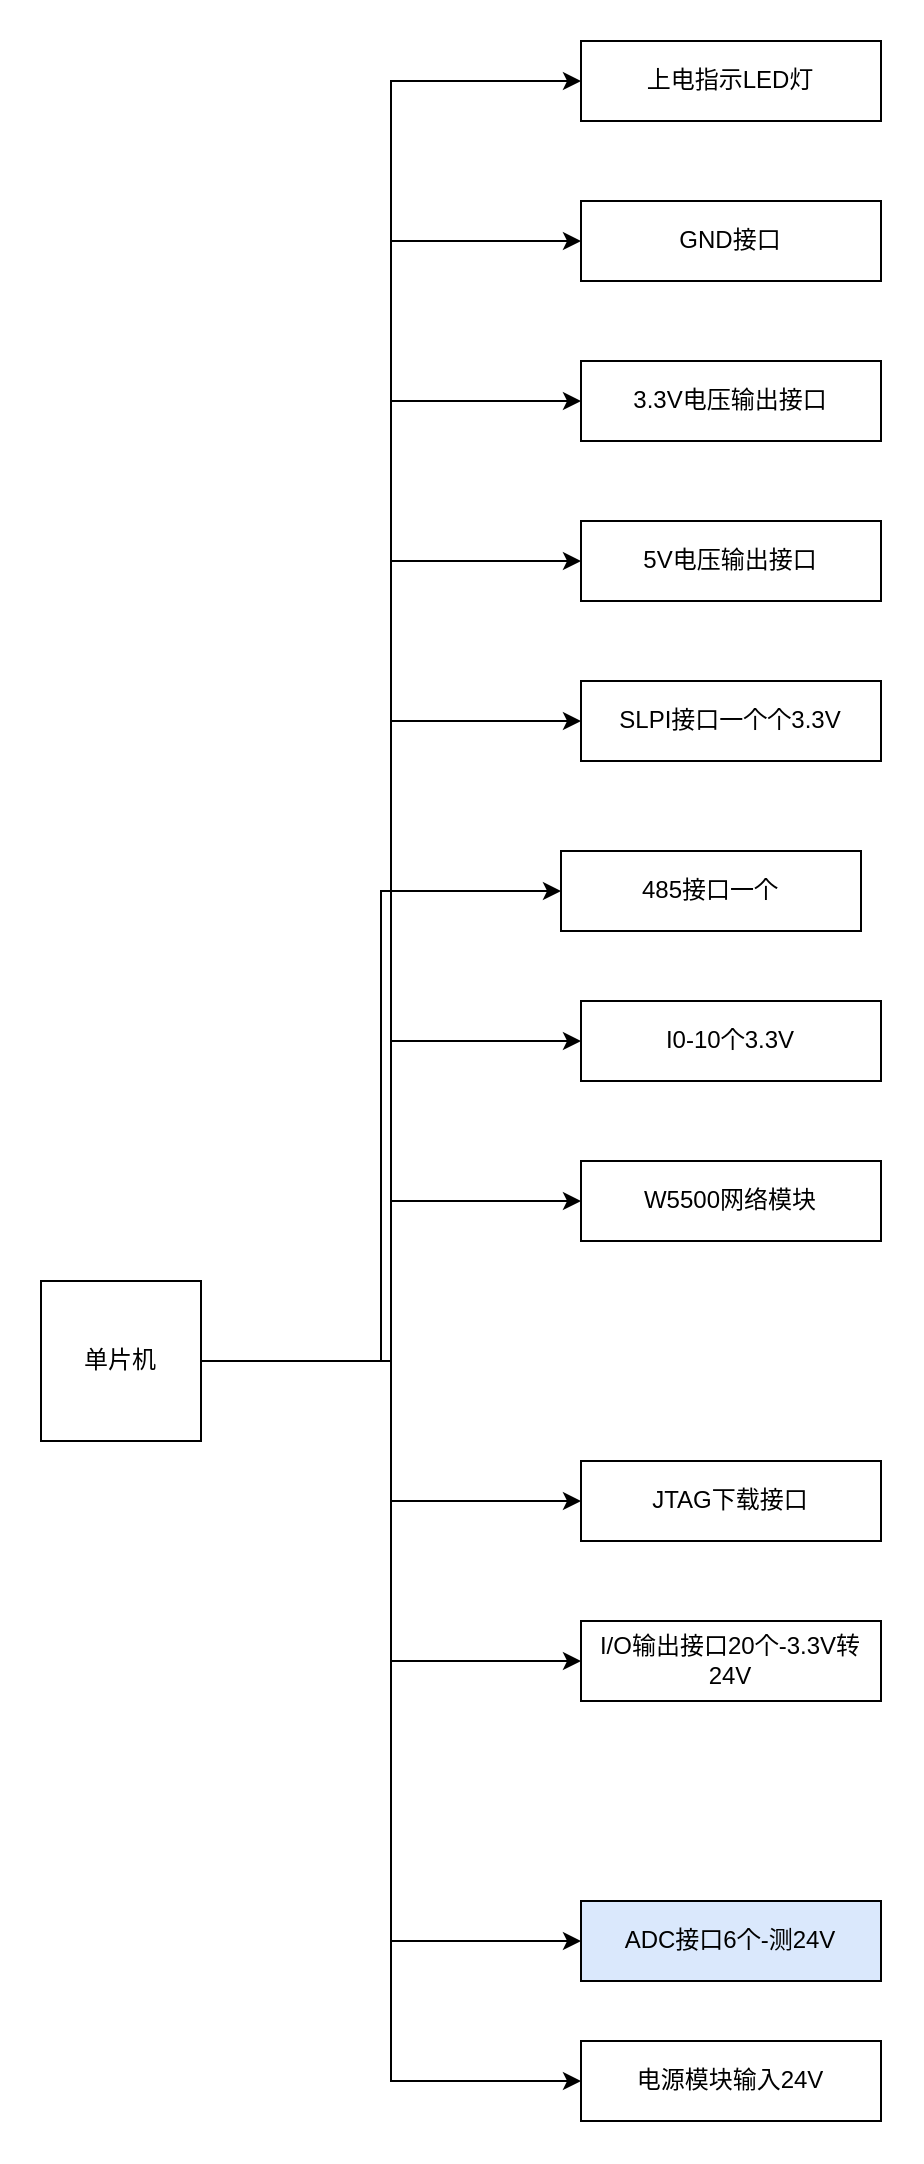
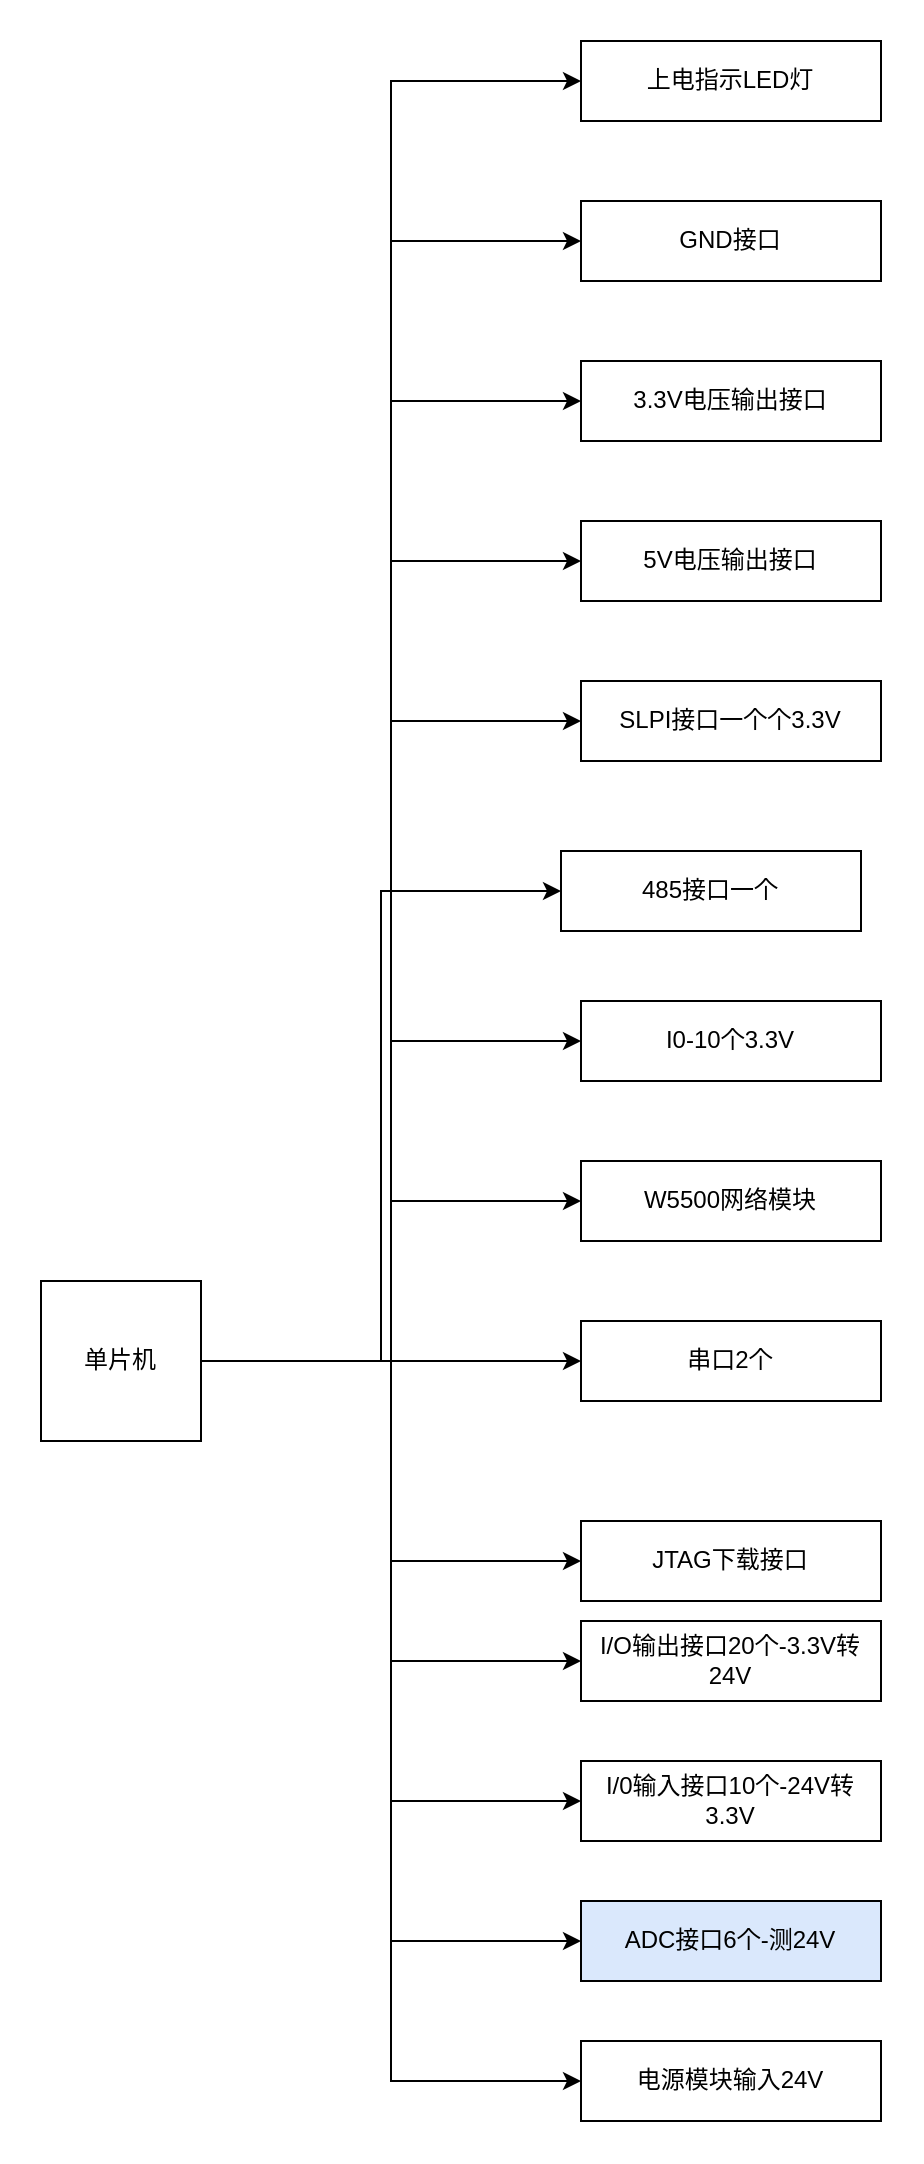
none -> (481, 1361)
none -> (731, 1361)
(731, 1501) -> (731, 1561)
none -> (481, 1801)
none -> (731, 1801)
